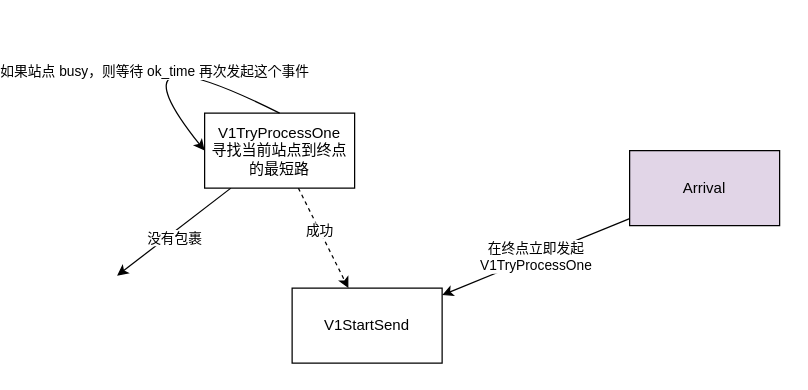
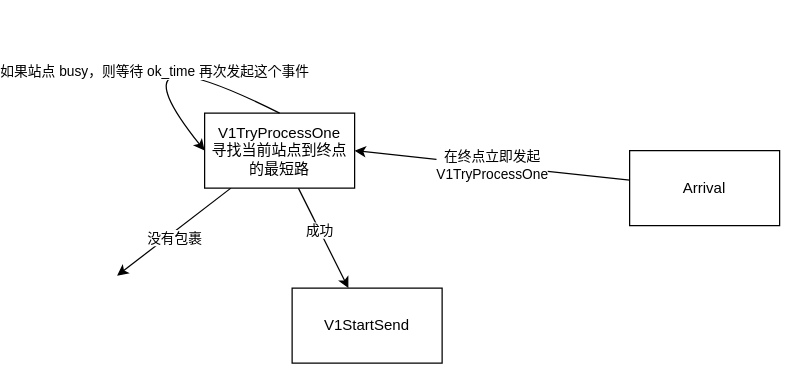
(704, 188) -> (704, 188)
(585, 237) -> (576, 174)
(333, 258) -> (333, 258)
